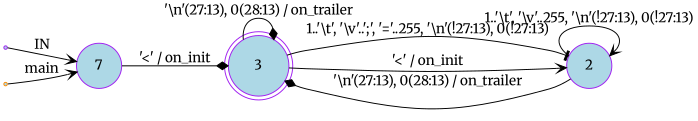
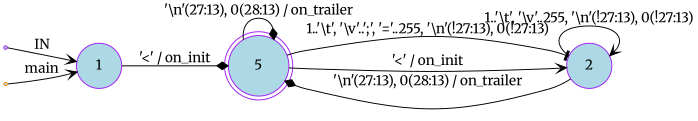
(99, 66) -> (99, 66)
(259, 66) -> (259, 66)
